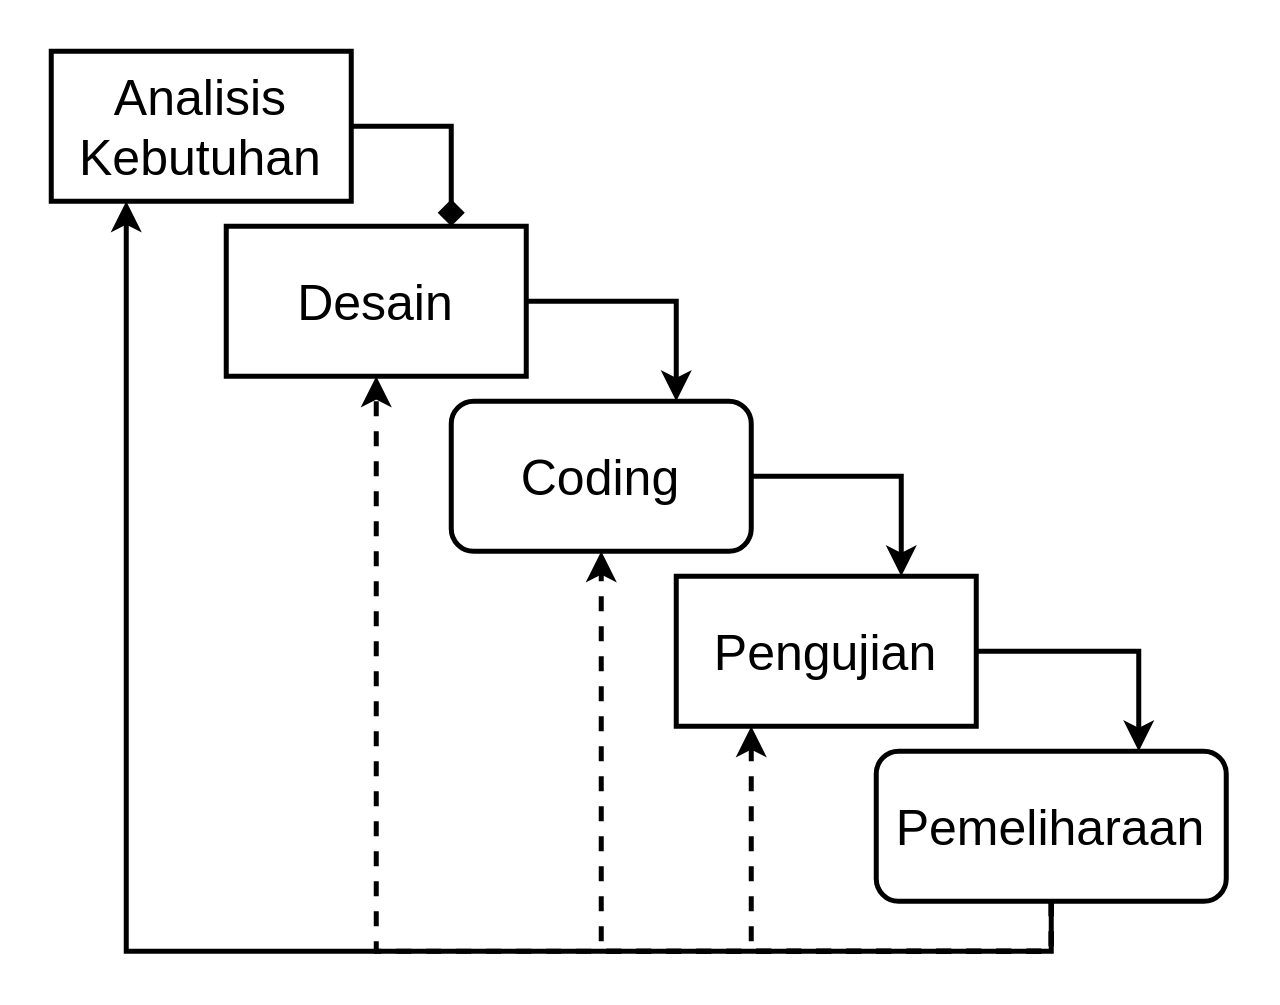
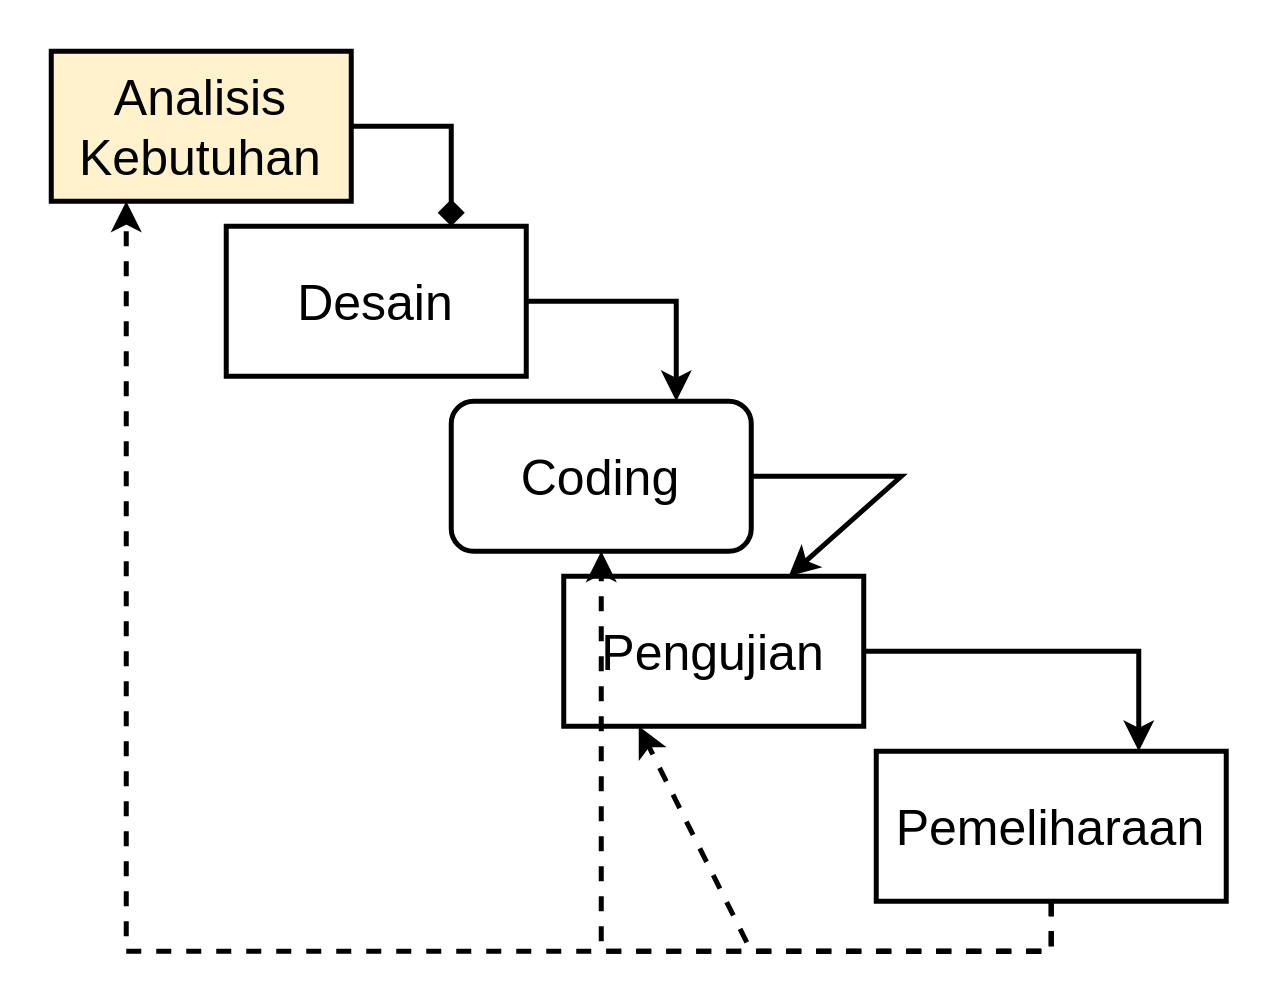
(201, 126) -> (201, 126)
(376, 407) -> none
(826, 651) -> (714, 651)
(1051, 826) -> (1051, 826)
(358, 951) -> (358, 951)
